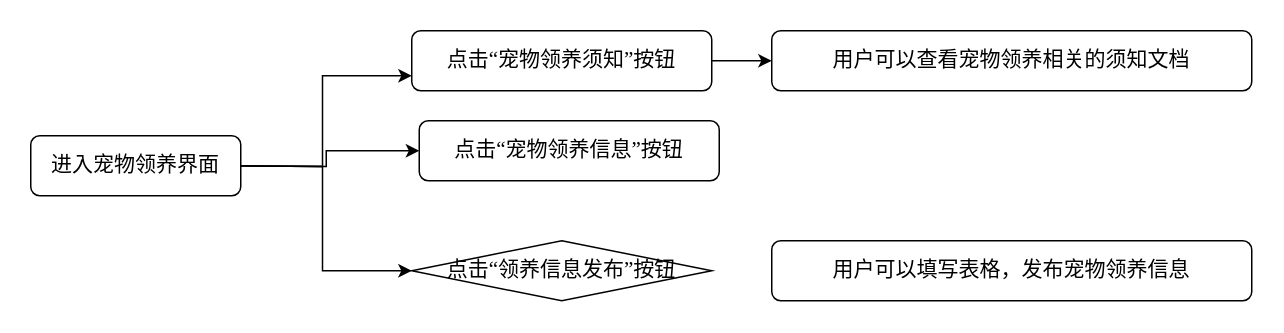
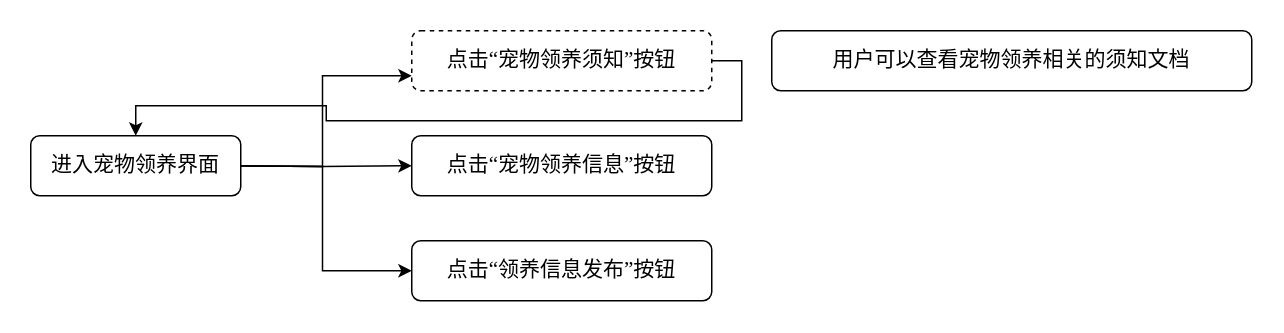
(562, 61) -> (562, 61)
(750, 61) -> (279, 106)
(569, 151) -> (562, 166)
(562, 271) -> (562, 271)
(1012, 271) -> none
